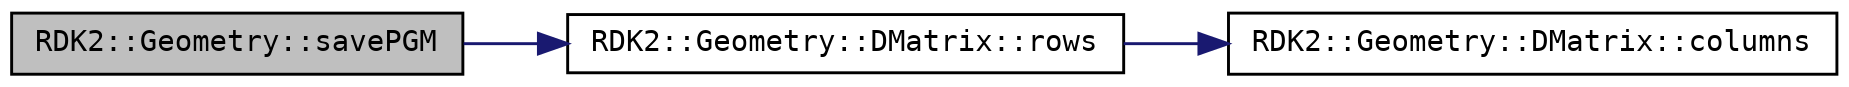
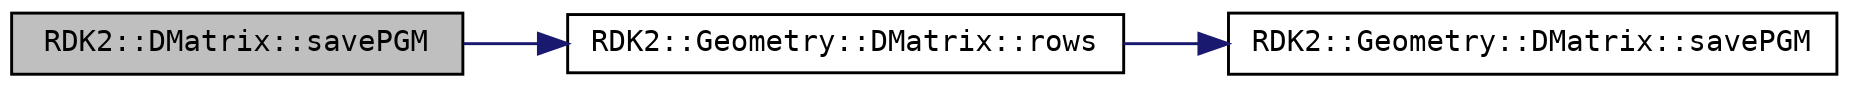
(237, 44) -> (237, 44)
(1533, 44) -> (1533, 44)
